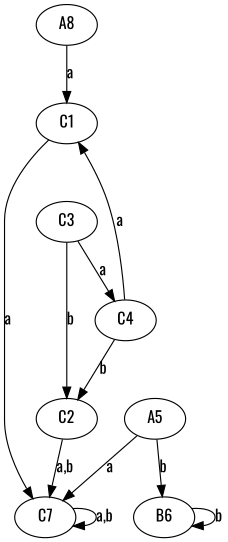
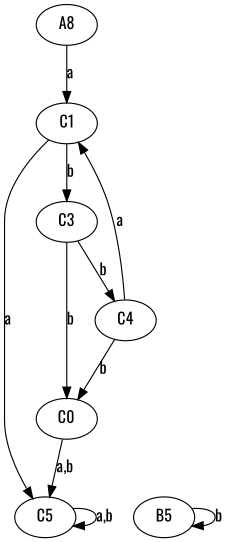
none -> (67, 167)
(104, 271) -> (104, 271)
(67, 419) -> (67, 419)
(155, 419) -> none
(45, 517) -> (45, 517)
(164, 517) -> (164, 517)
